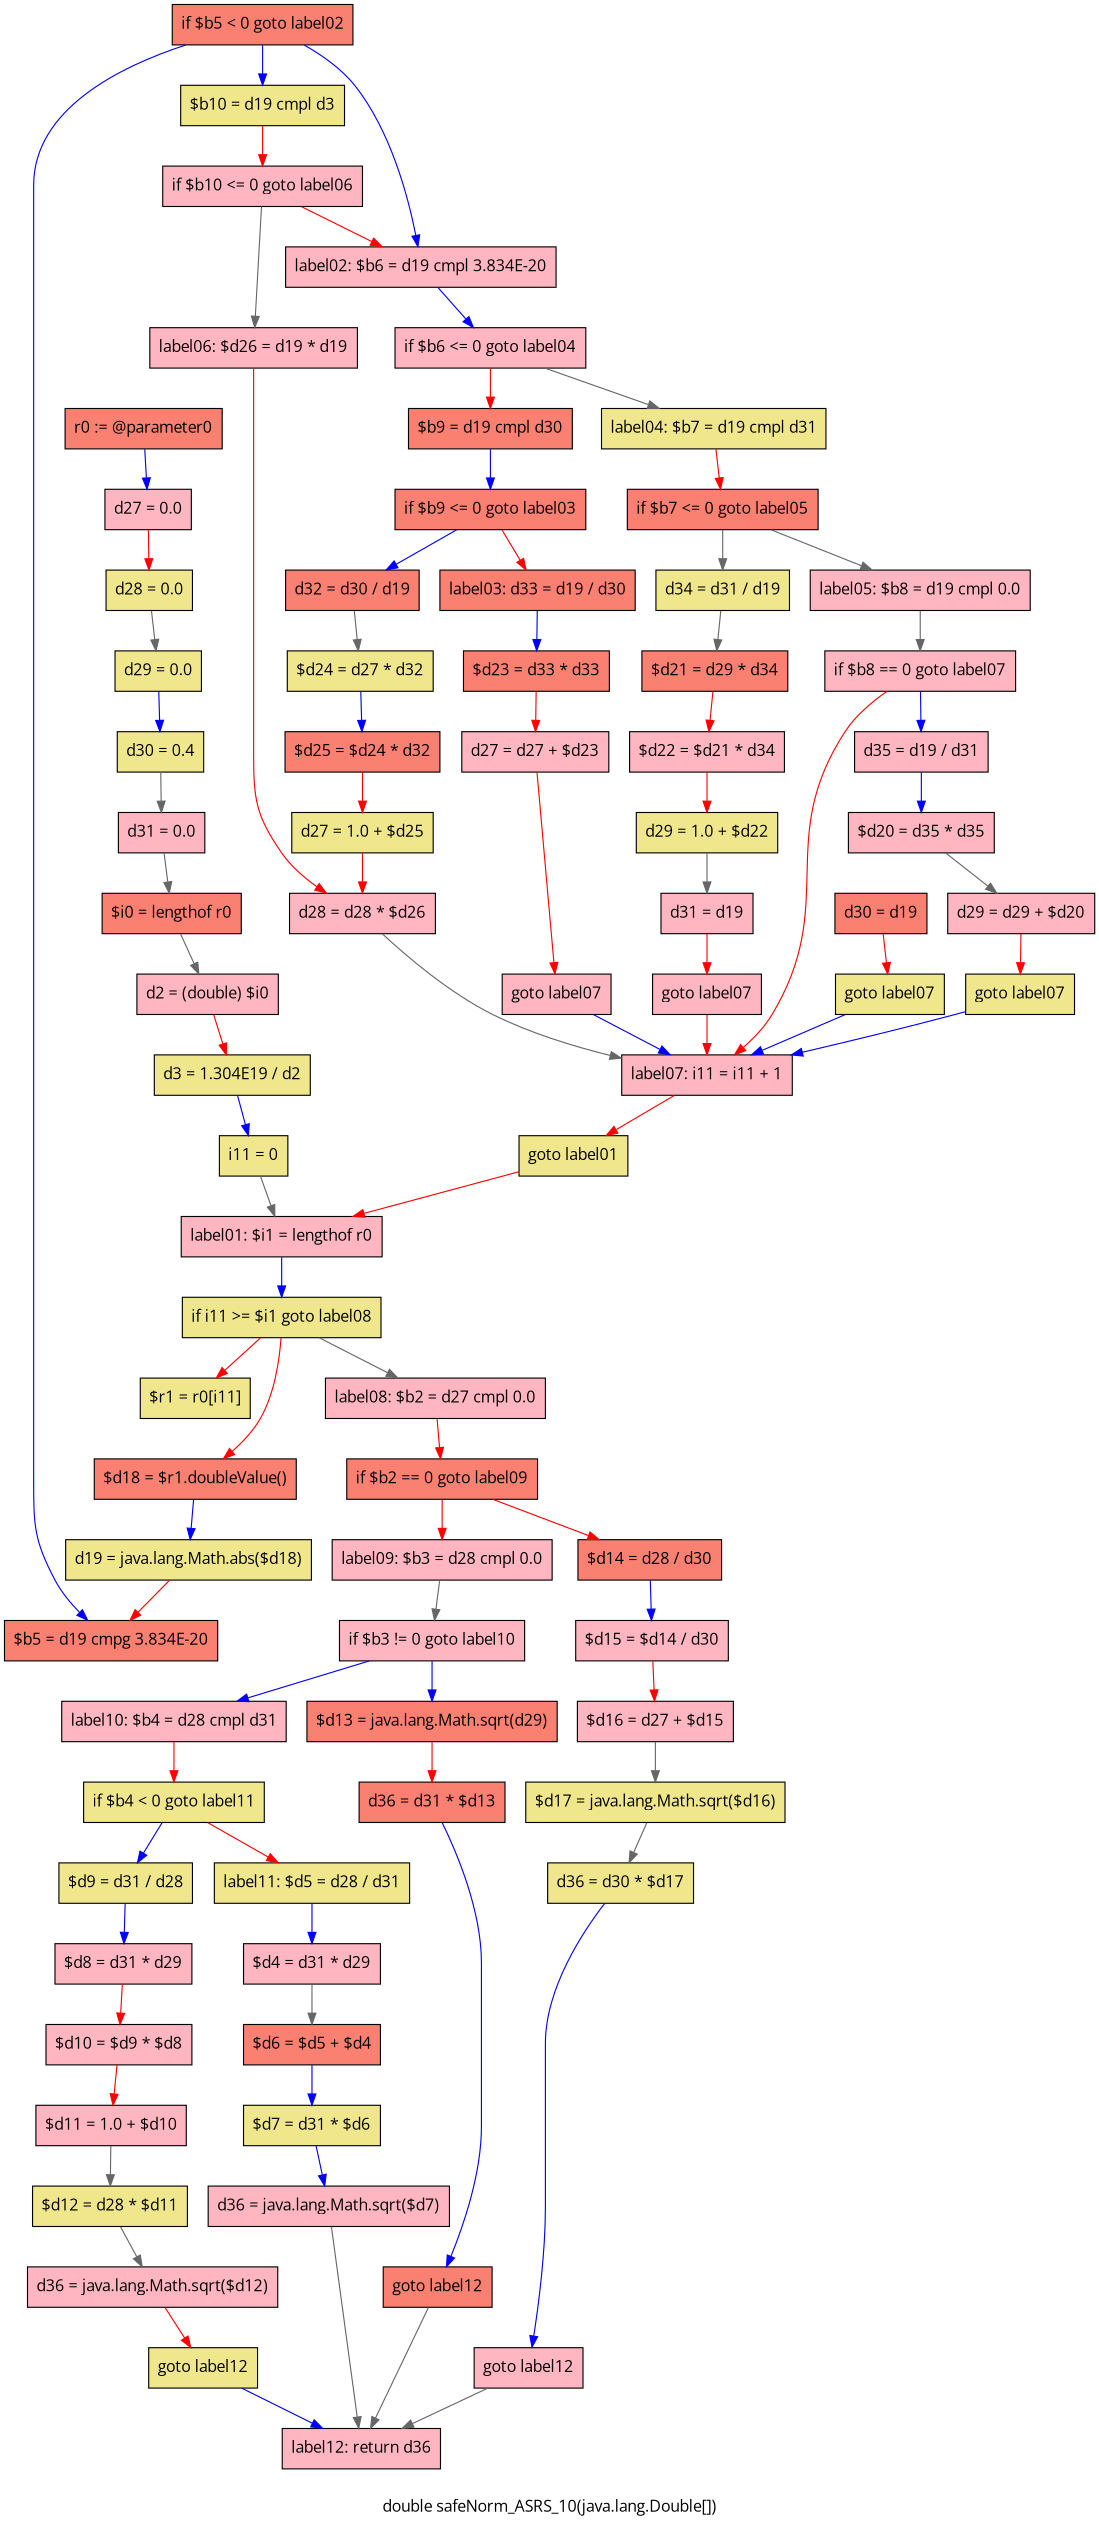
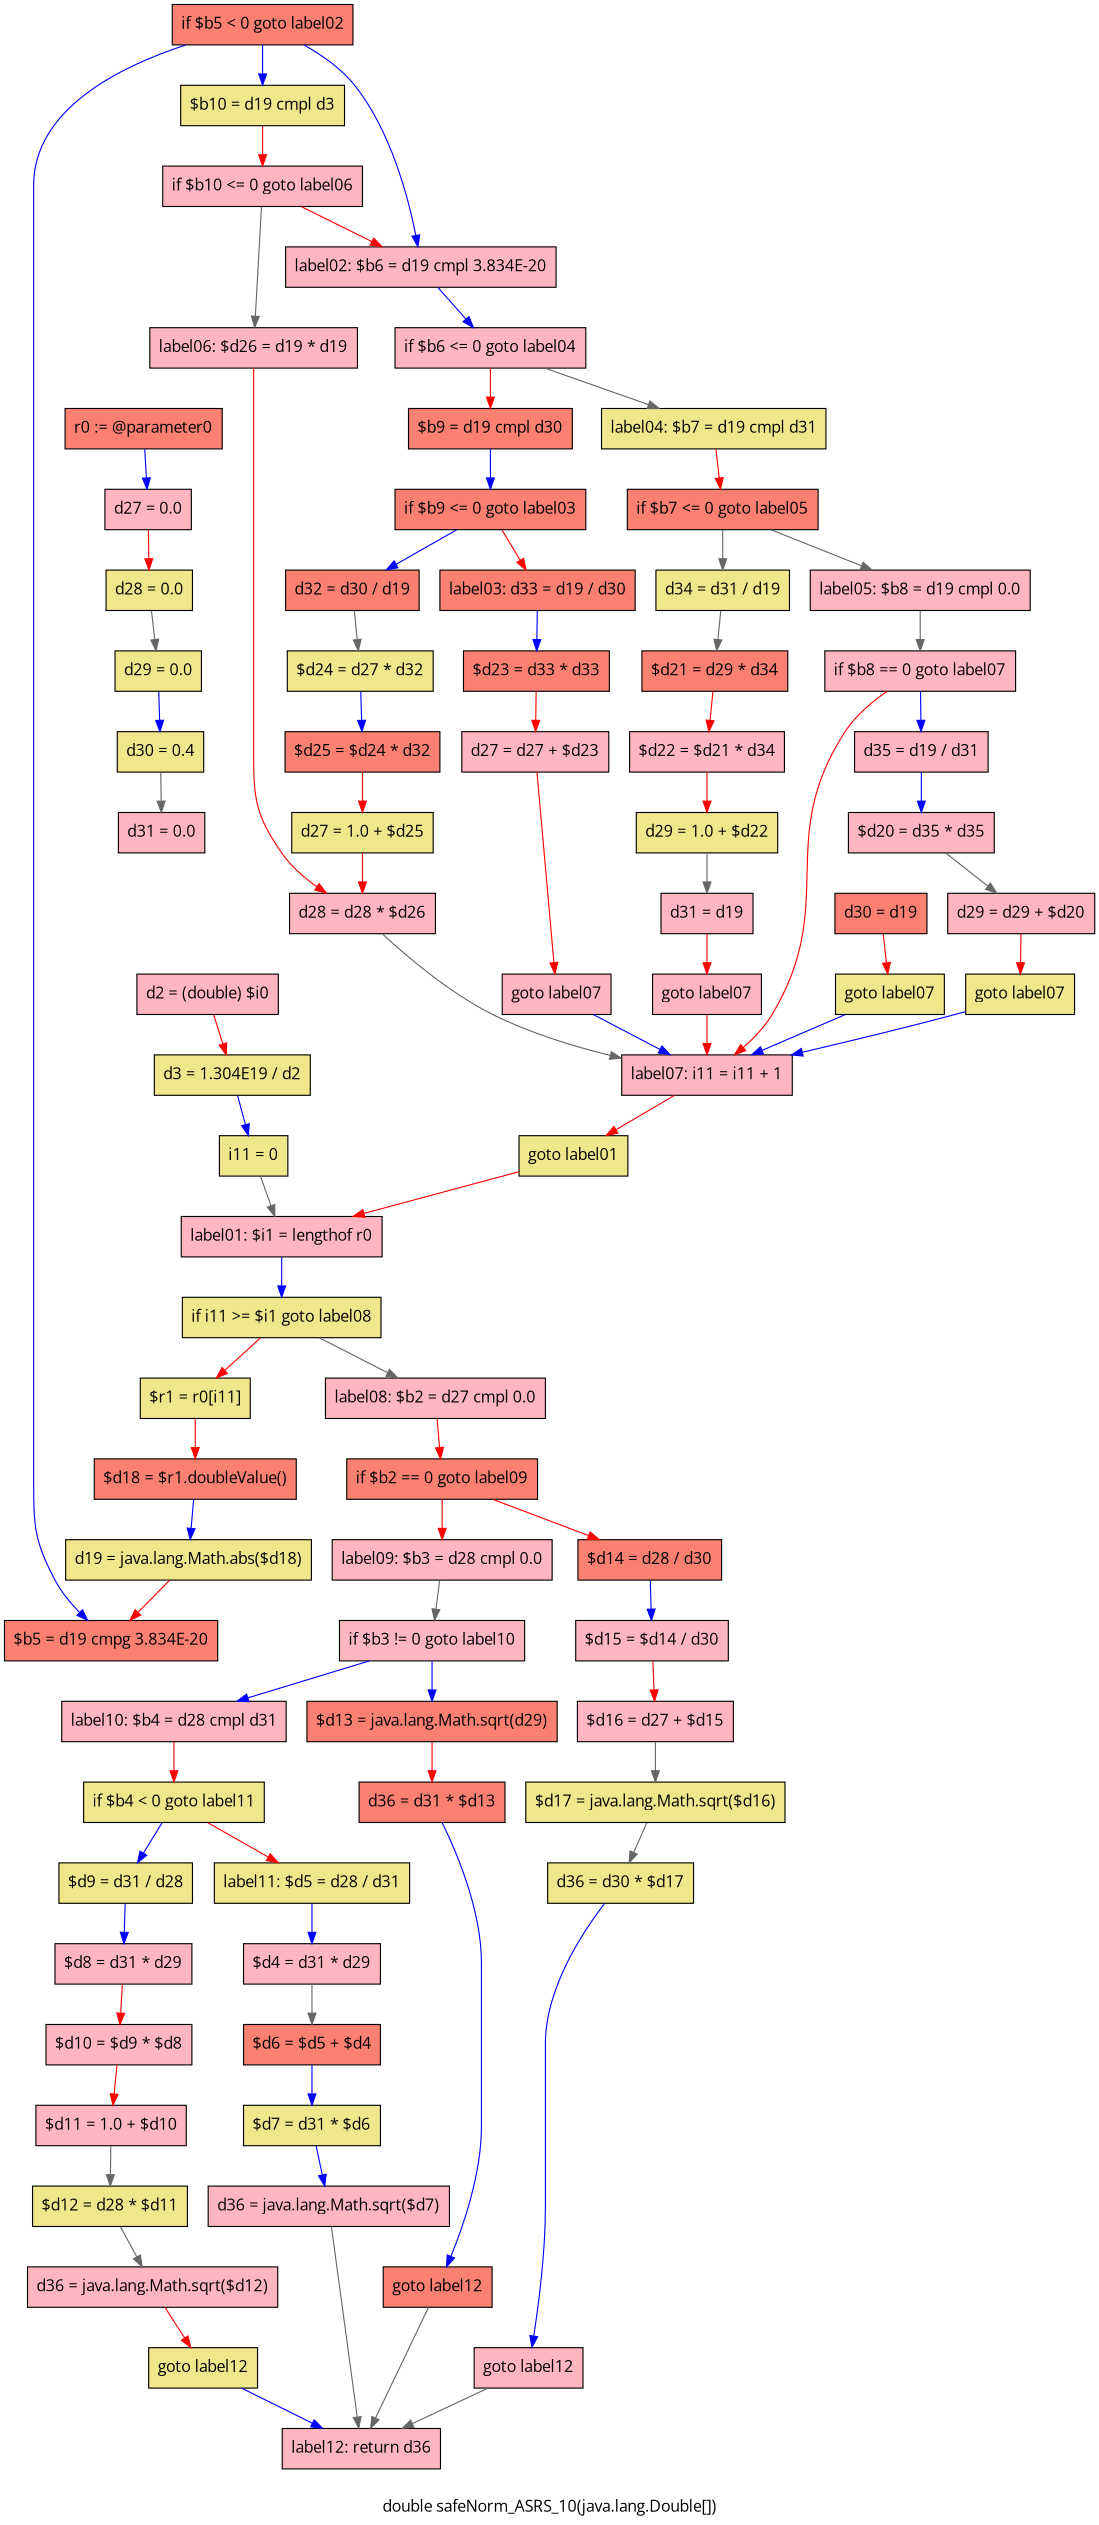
(172, 913) -> none
(269, 1400) -> (195, 1433)
